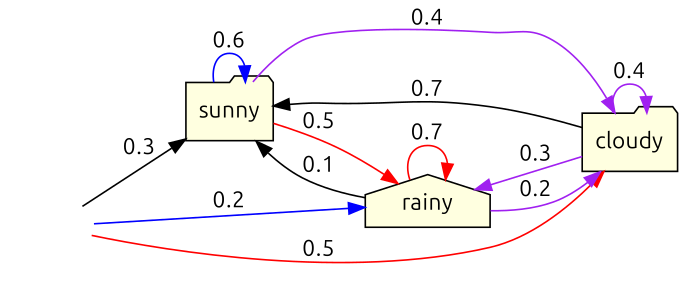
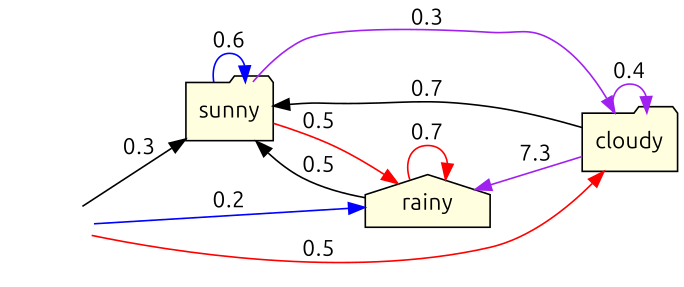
(428, 19) -> (428, 19)
(536, 154) -> (536, 154)
(319, 166) -> (319, 166)
(542, 205) -> none
